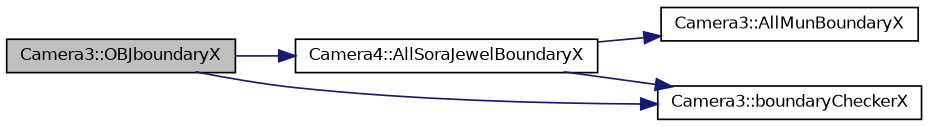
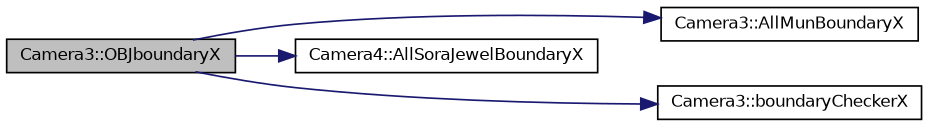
(621, 40) -> (418, 17)
(610, 78) -> none
